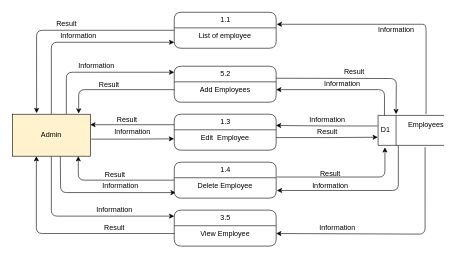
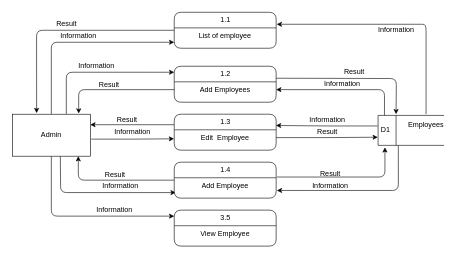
(226, 74) -> (226, 74)
(51, 135) -> (51, 135)
(225, 186) -> (225, 186)
(70, 234) -> none
(297, 234) -> none
